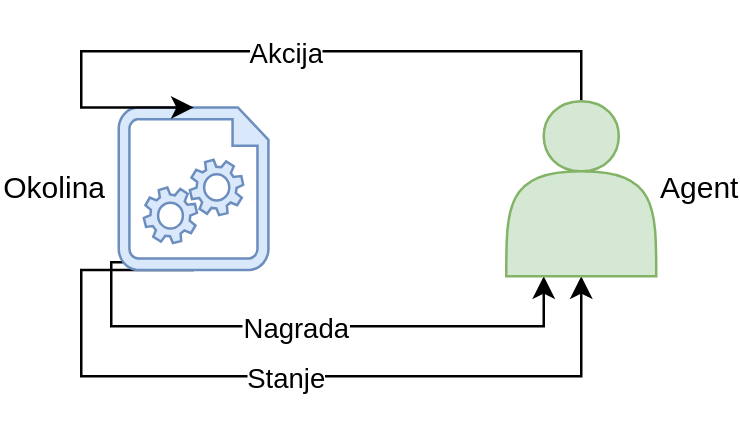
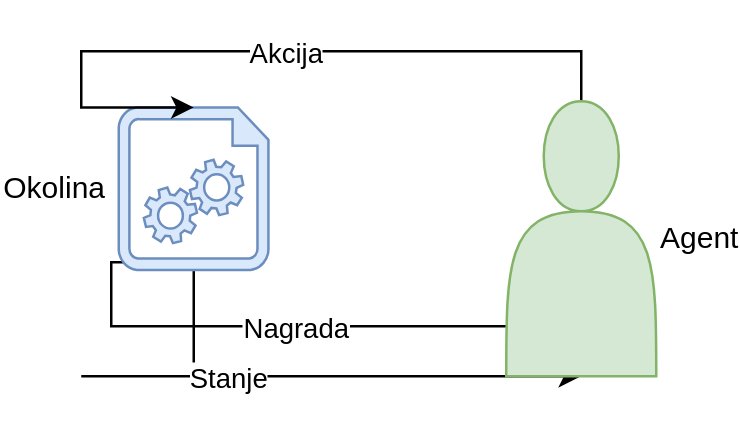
(581, 189) -> (581, 239)
